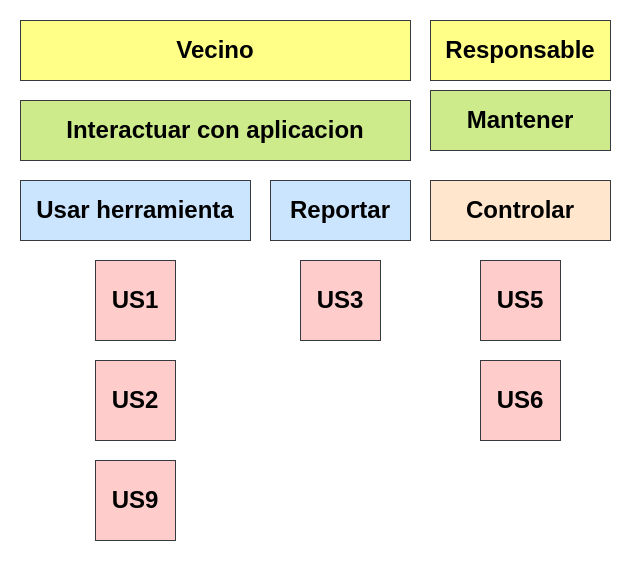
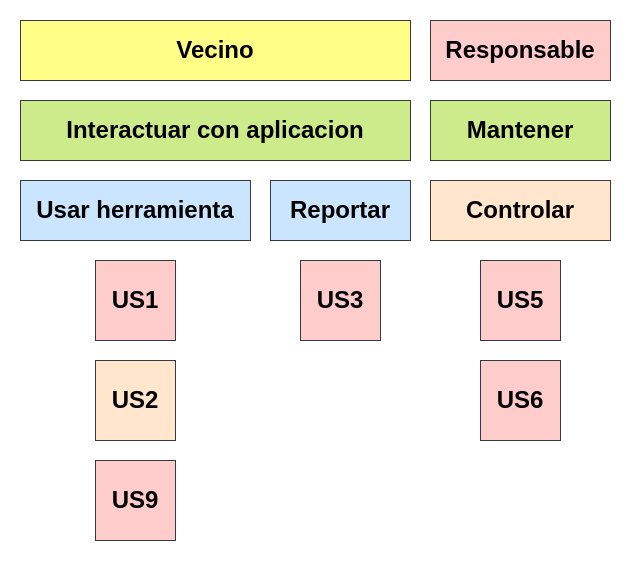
(521, 51) -> (521, 51)
(521, 121) -> (521, 131)
(136, 401) -> (136, 401)
